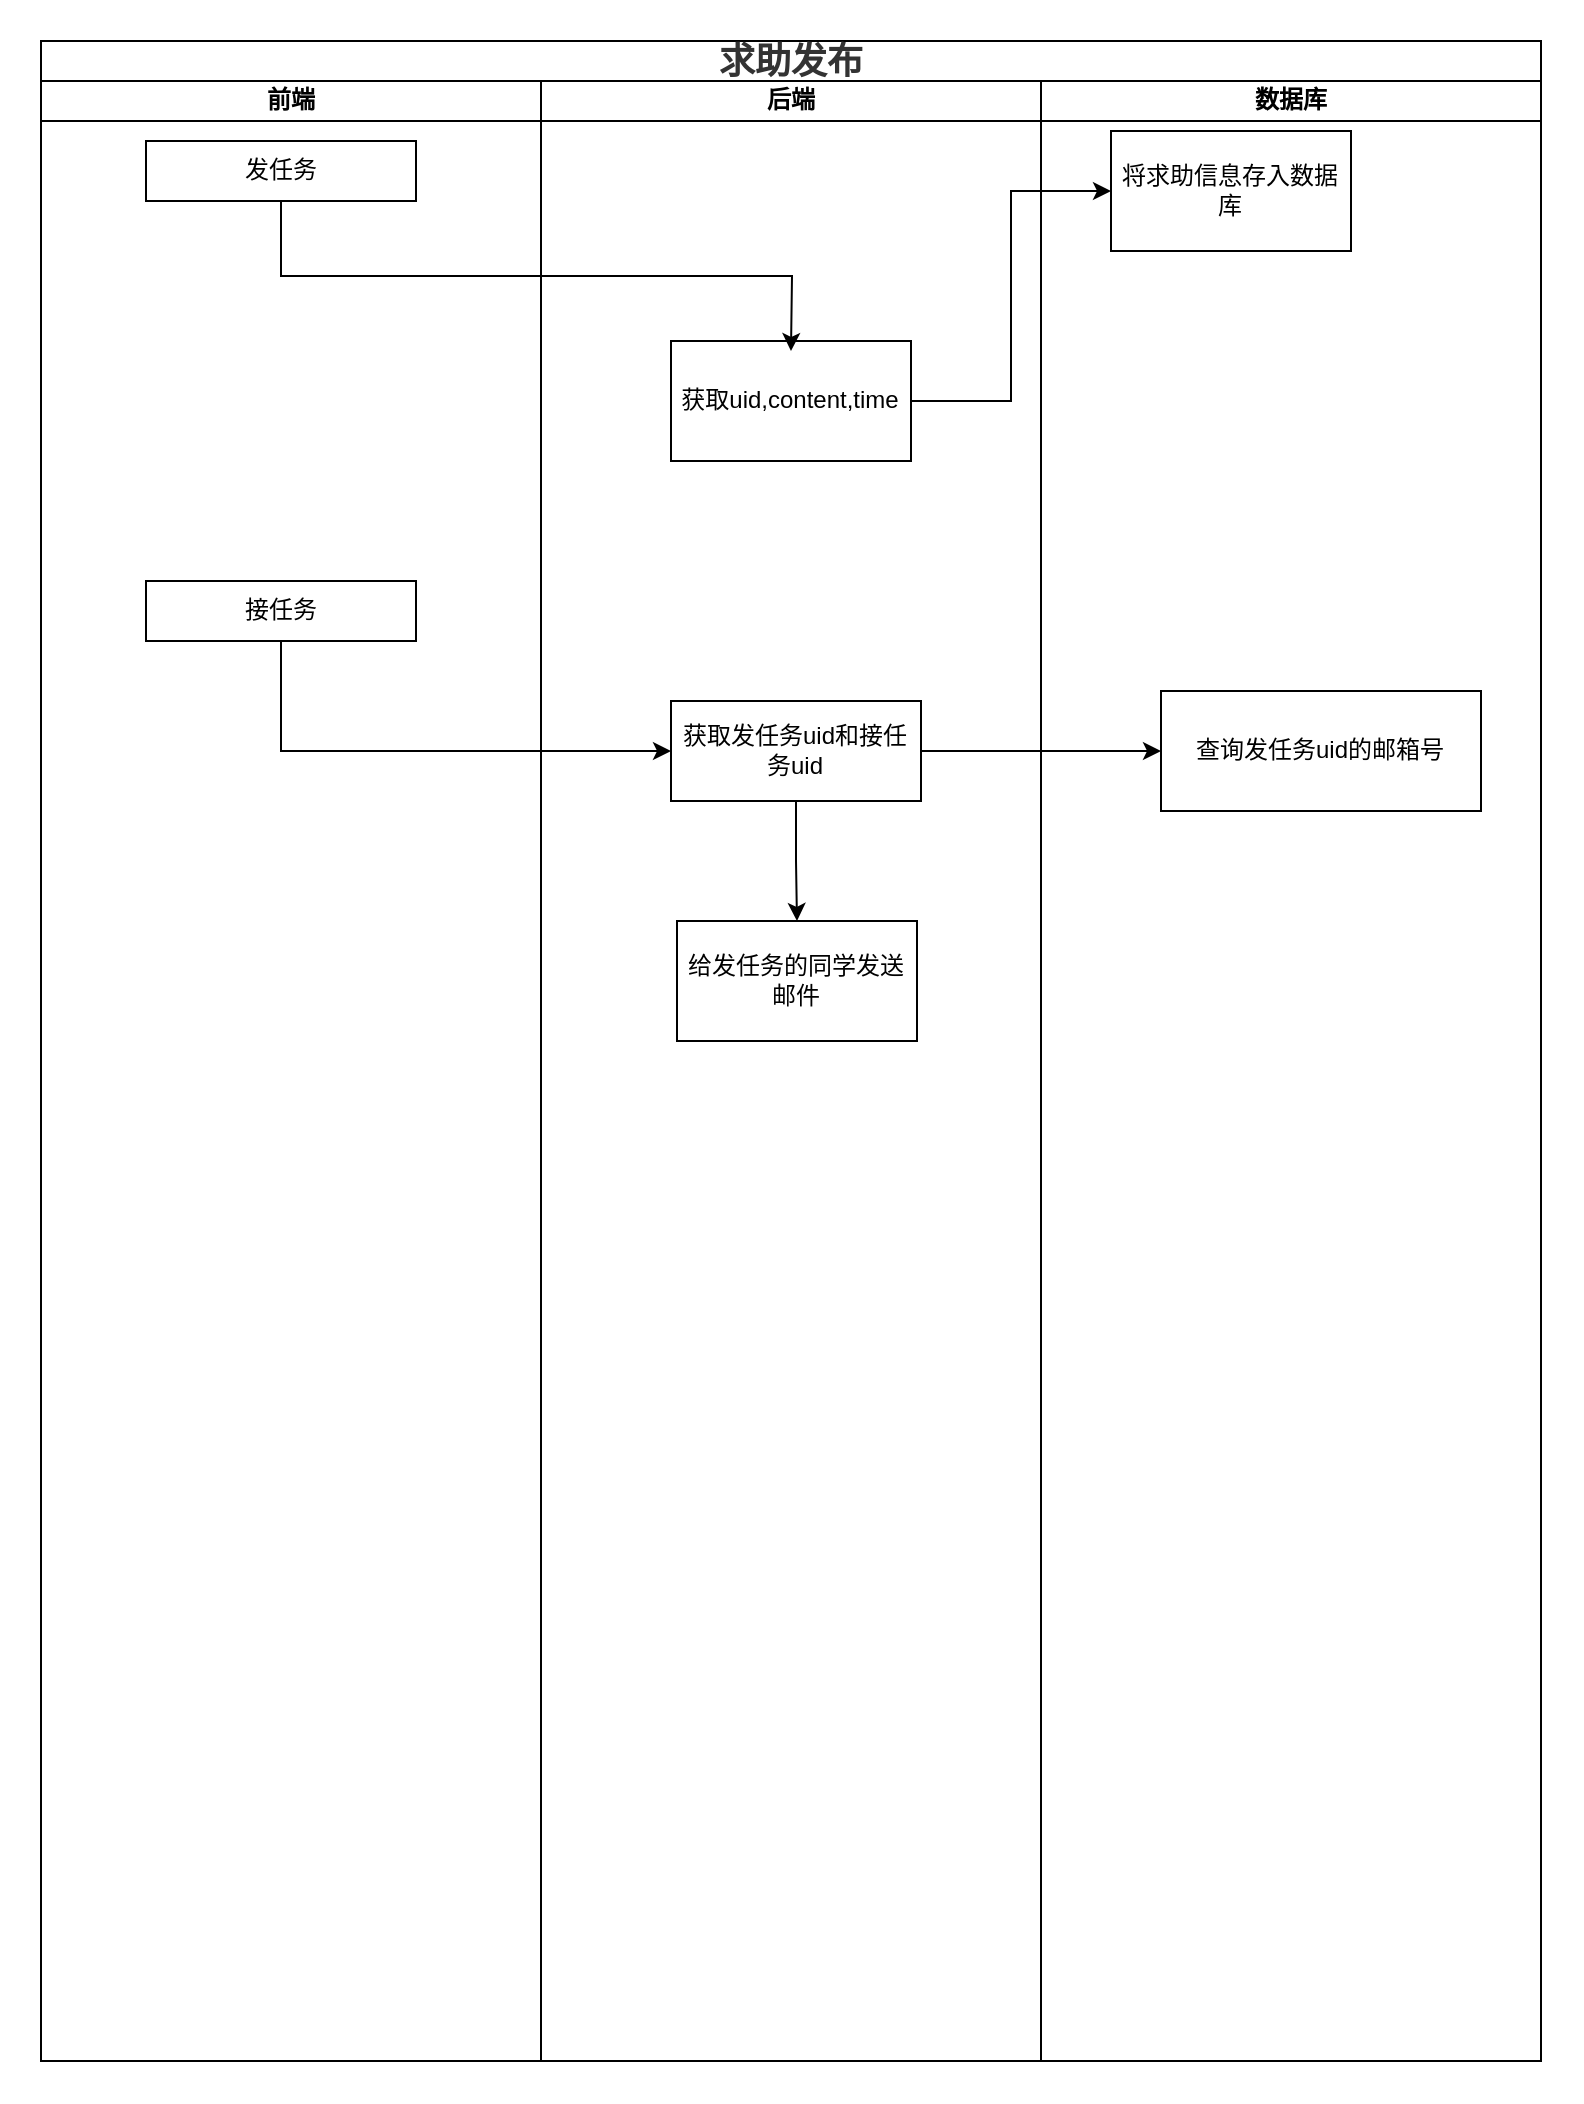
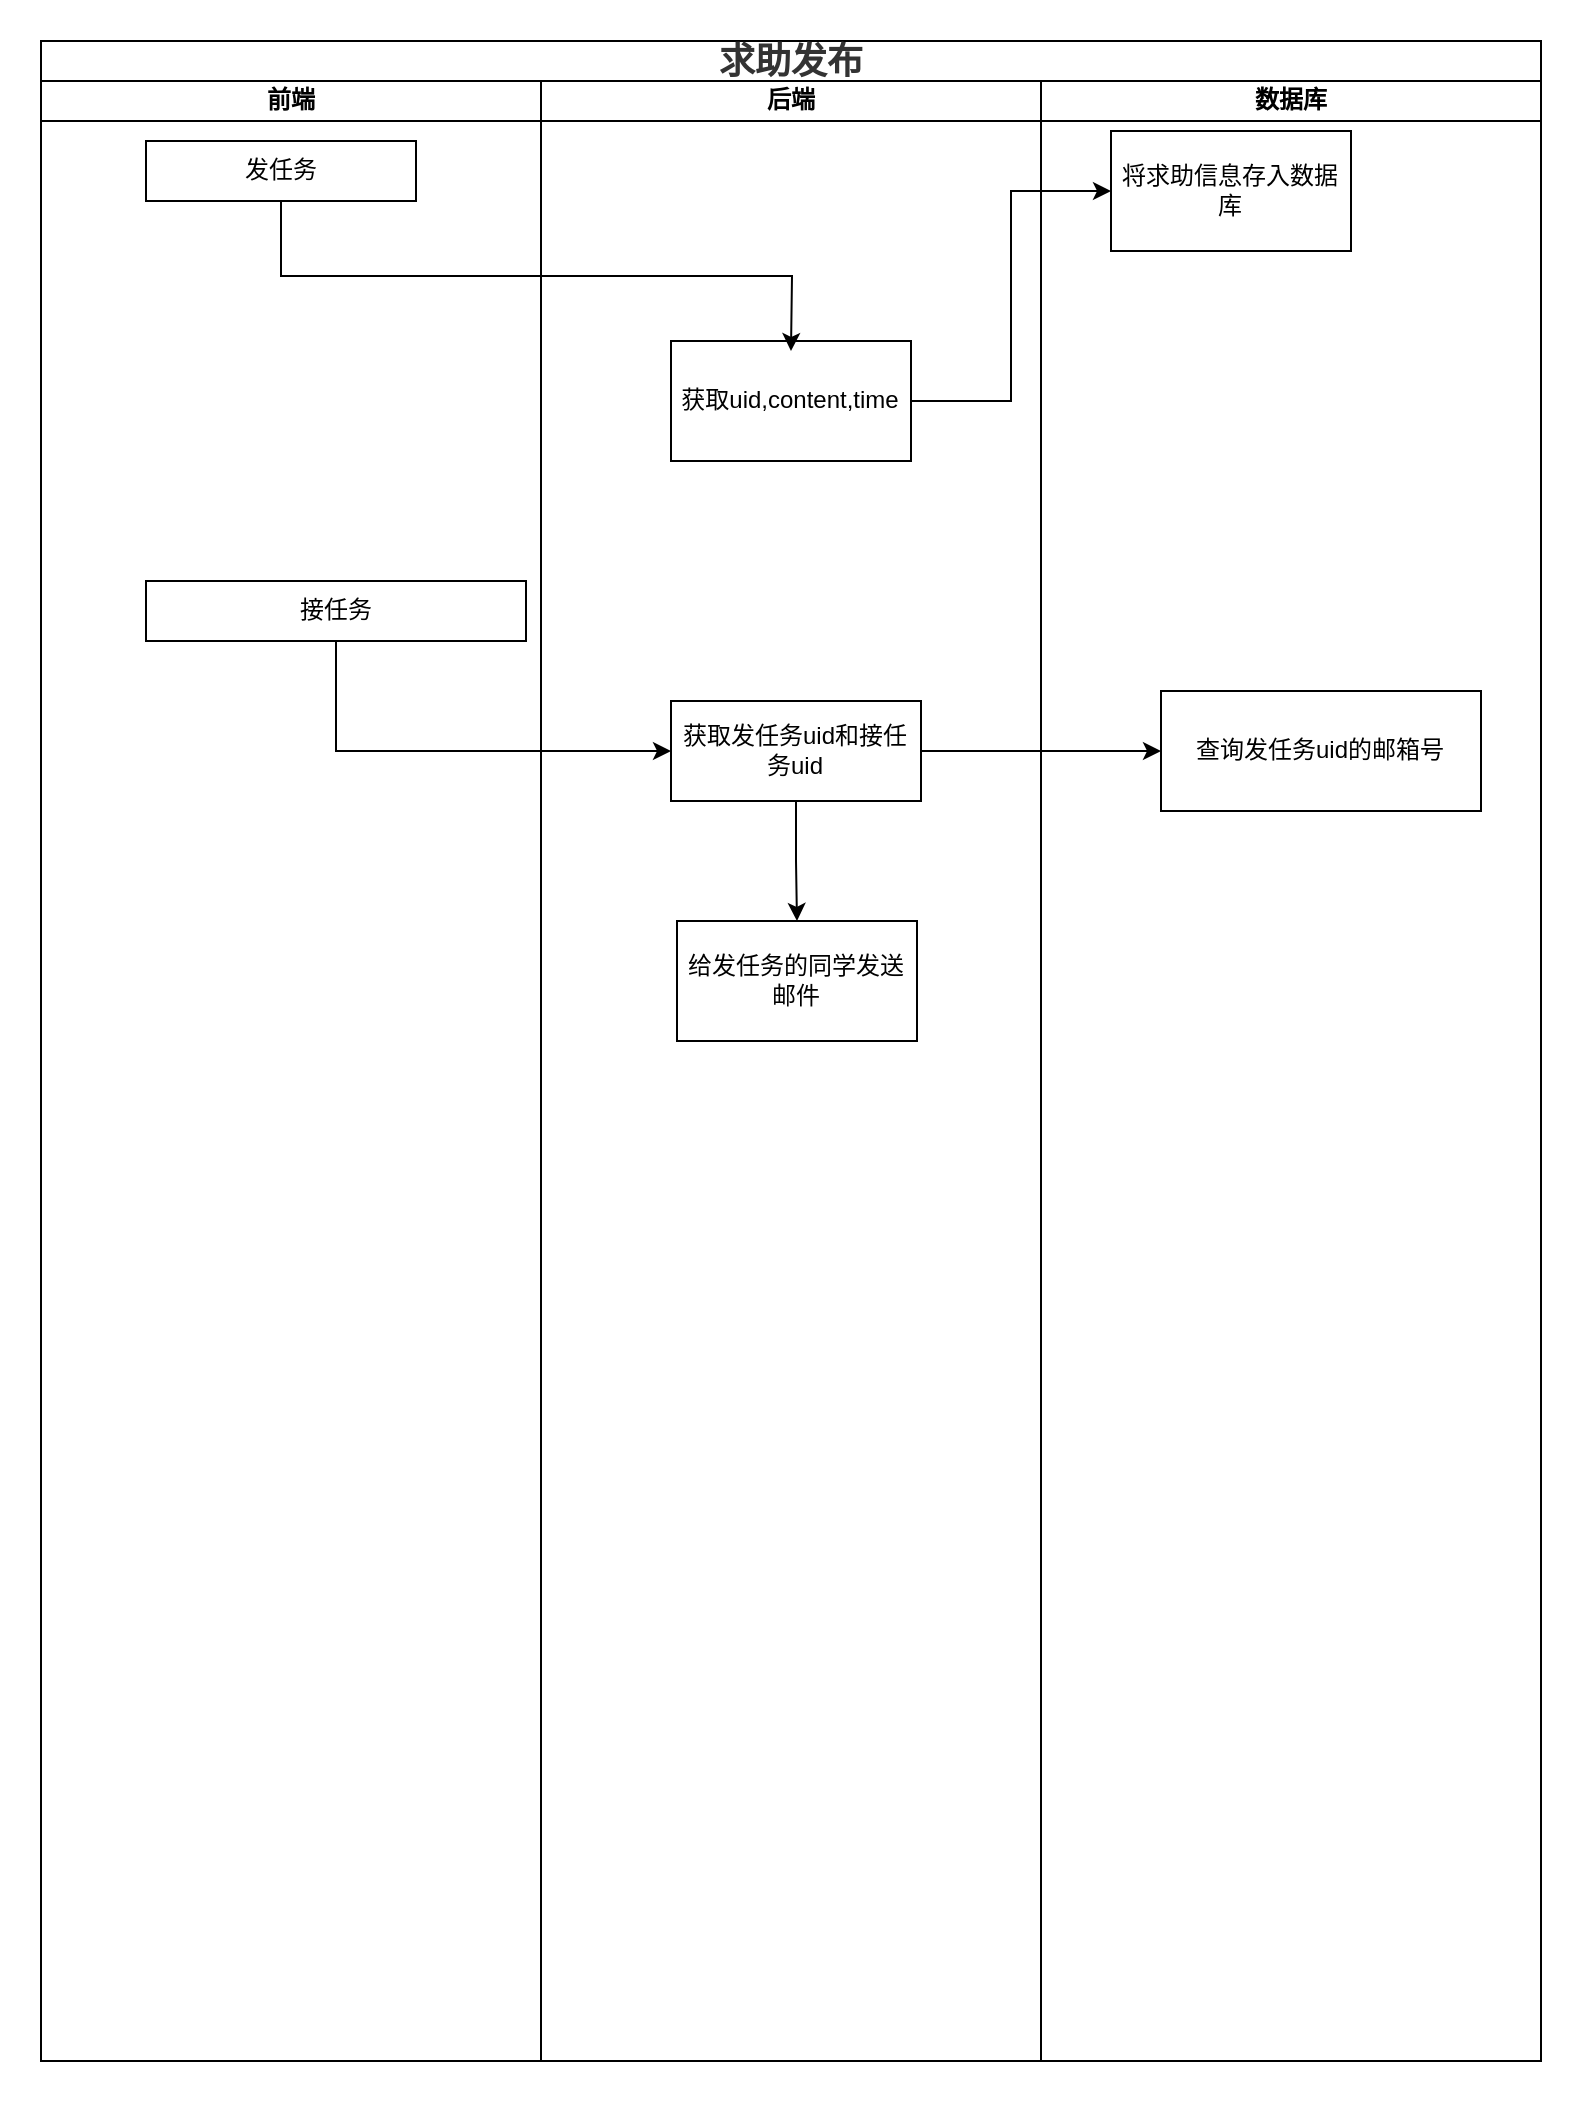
(281, 611) -> (336, 611)
